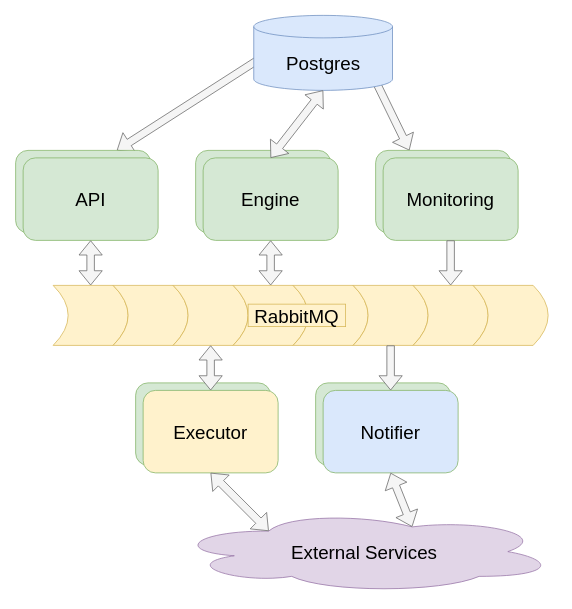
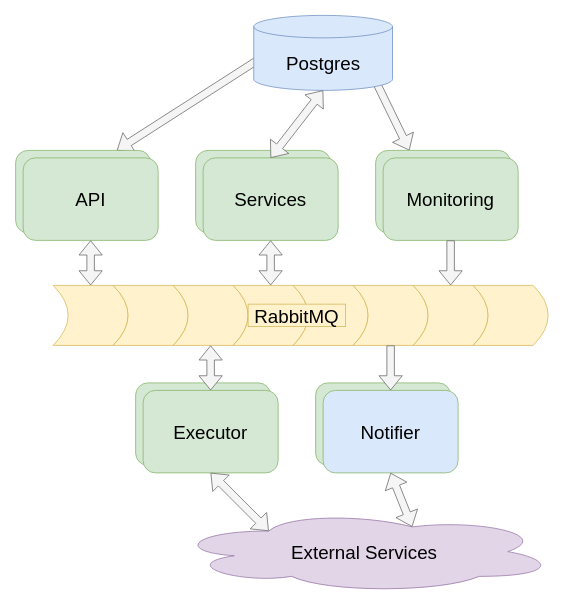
(270, 199) -> (270, 199)
(210, 432) -> (210, 432)
